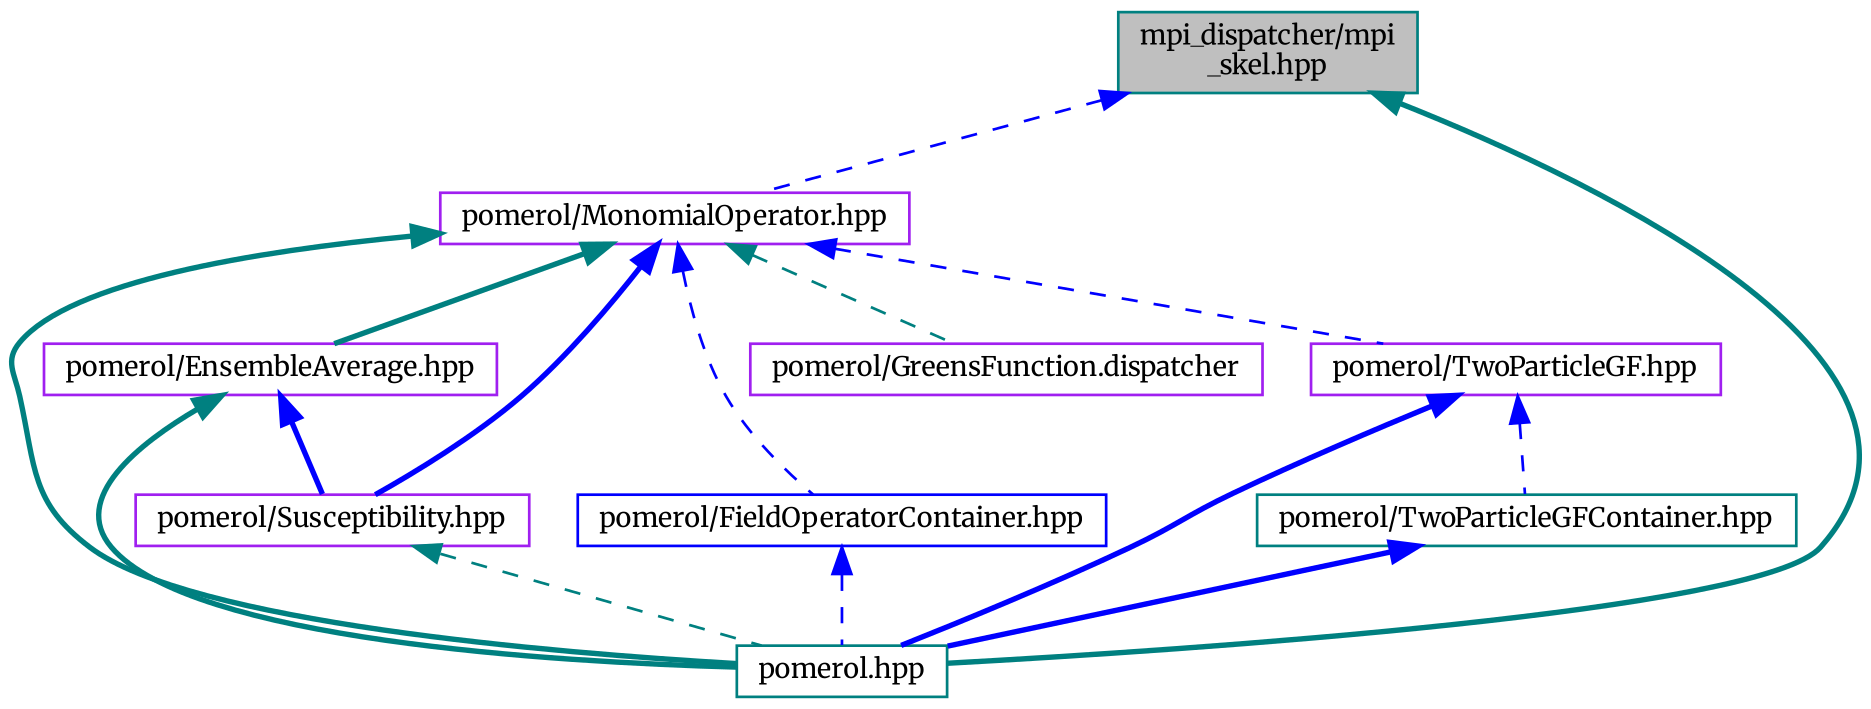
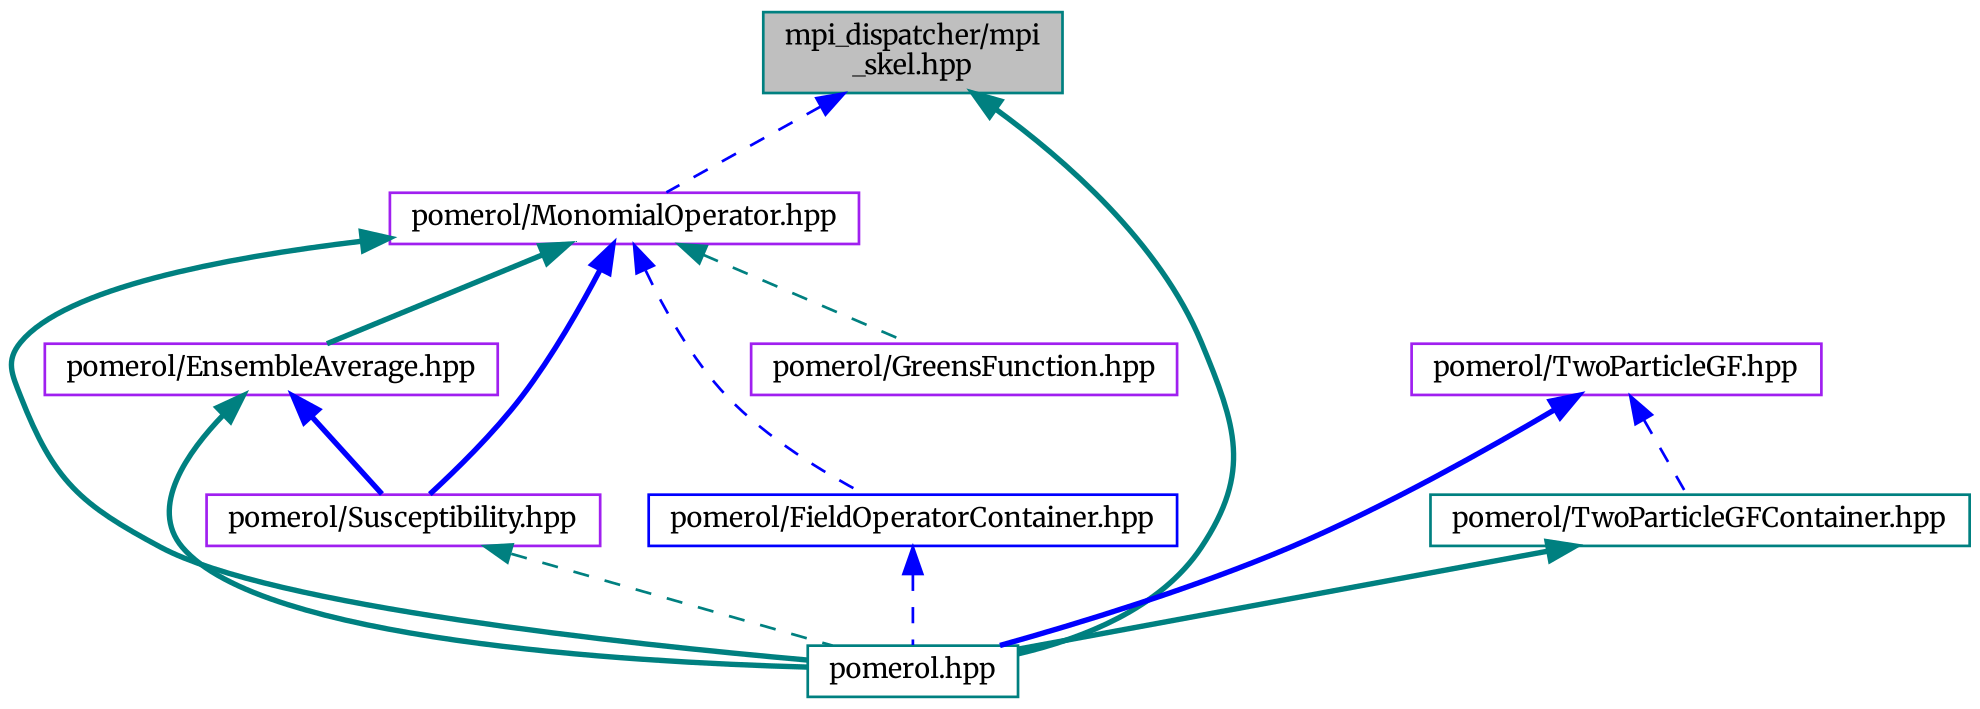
(1109, 296) -> none
(1006, 369) -> (964, 369)
(1170, 599) -> (1283, 600)
